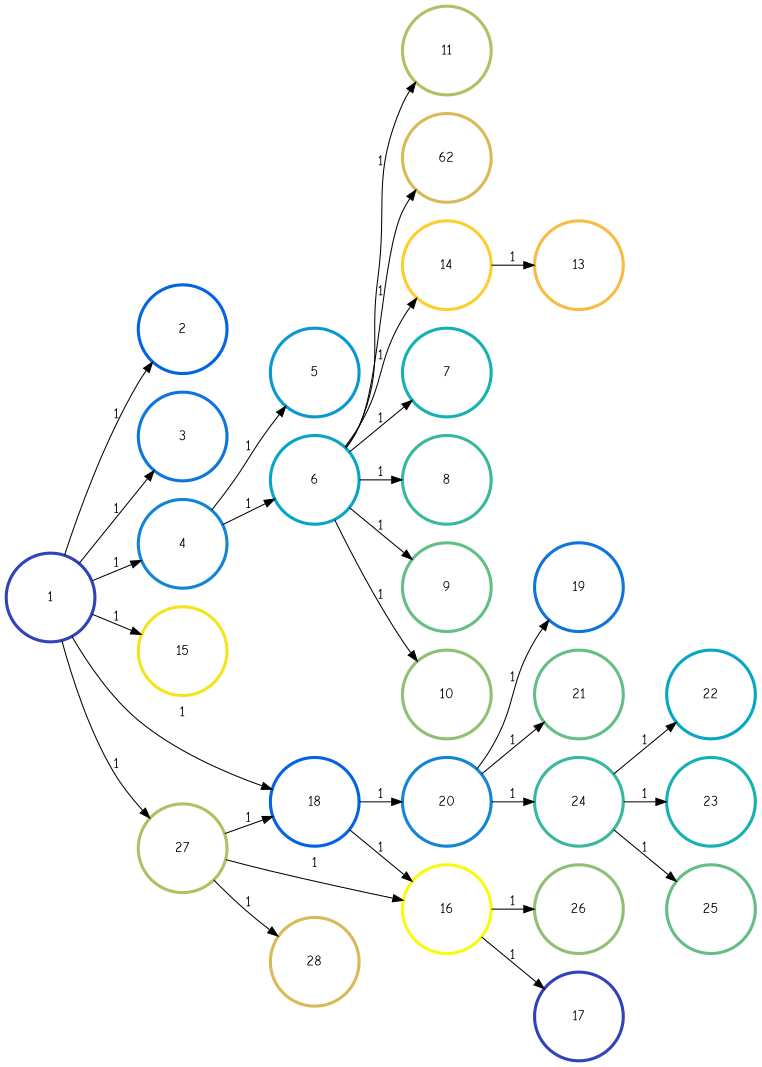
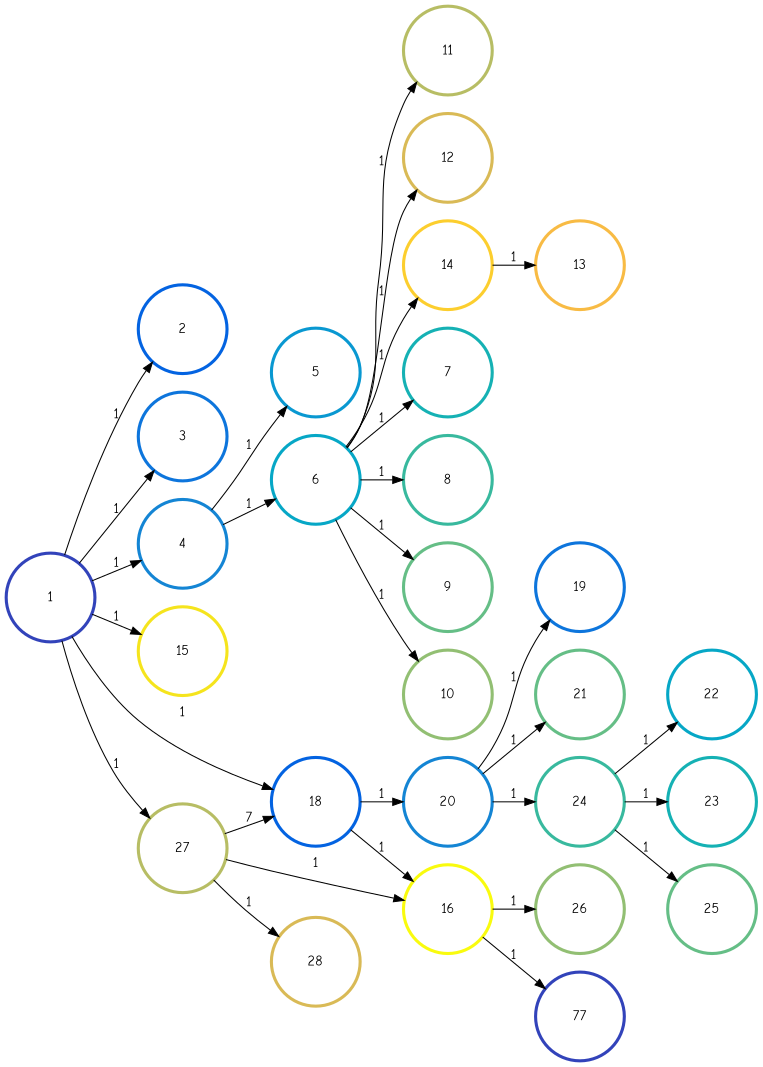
(447, 158) -> (448, 158)
(249, 818) -> (249, 818)
(579, 1016) -> (580, 1016)
